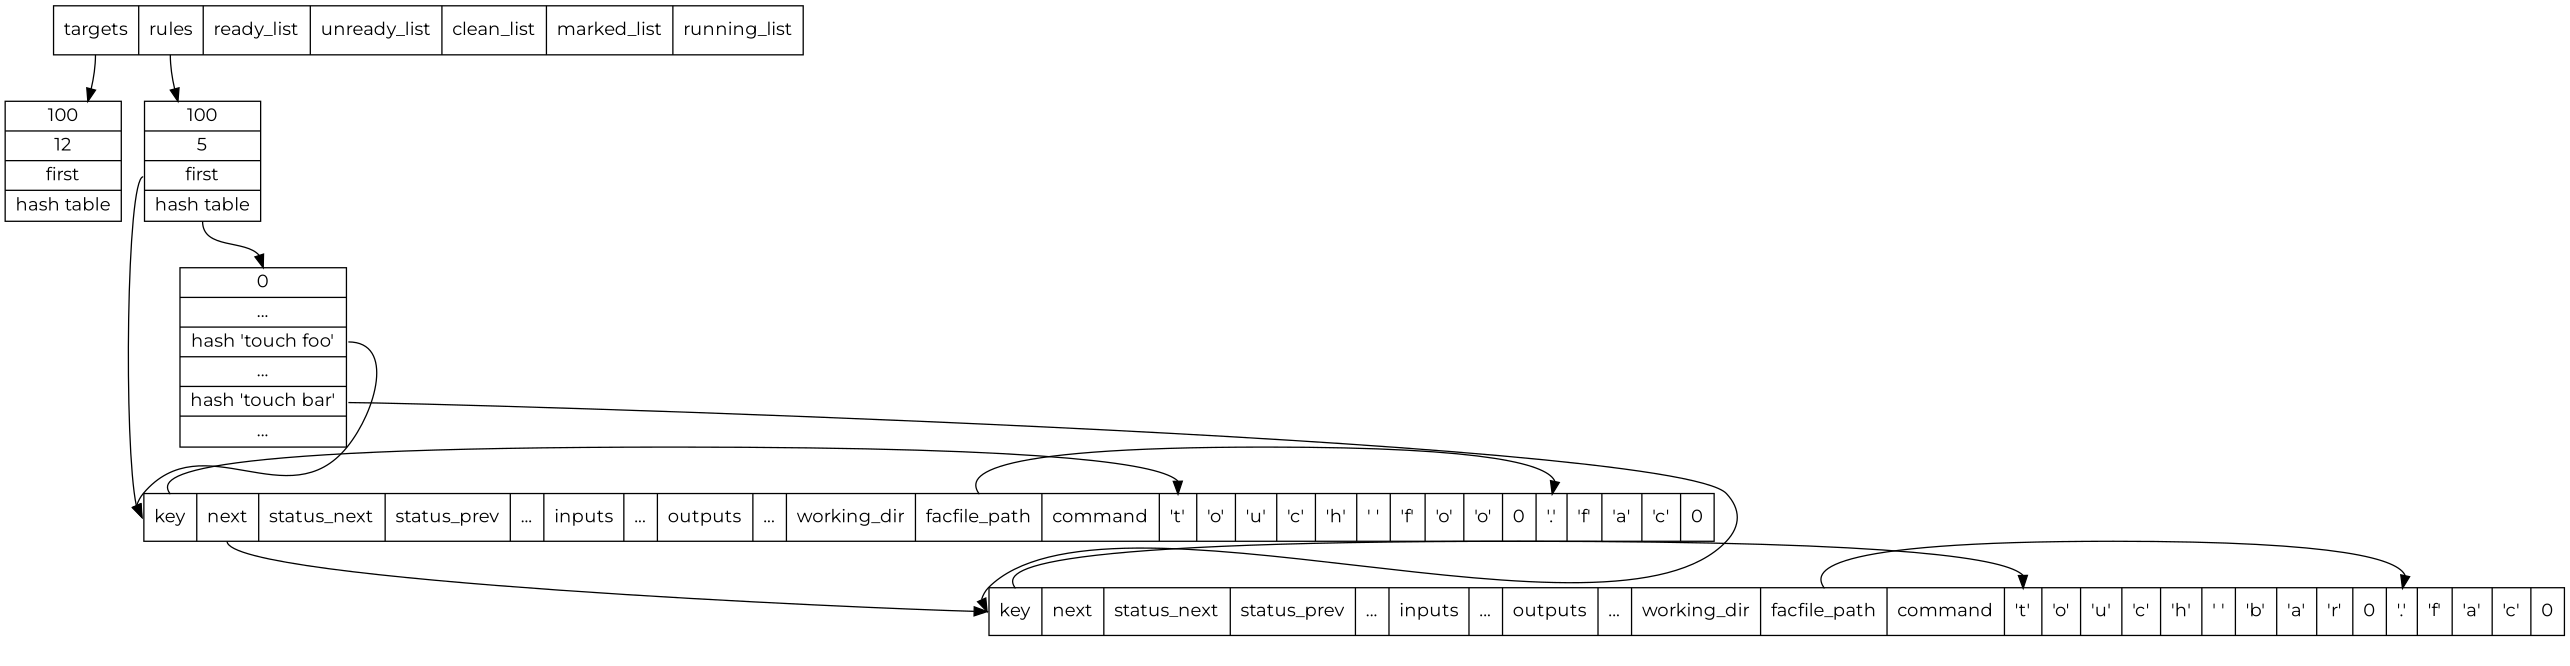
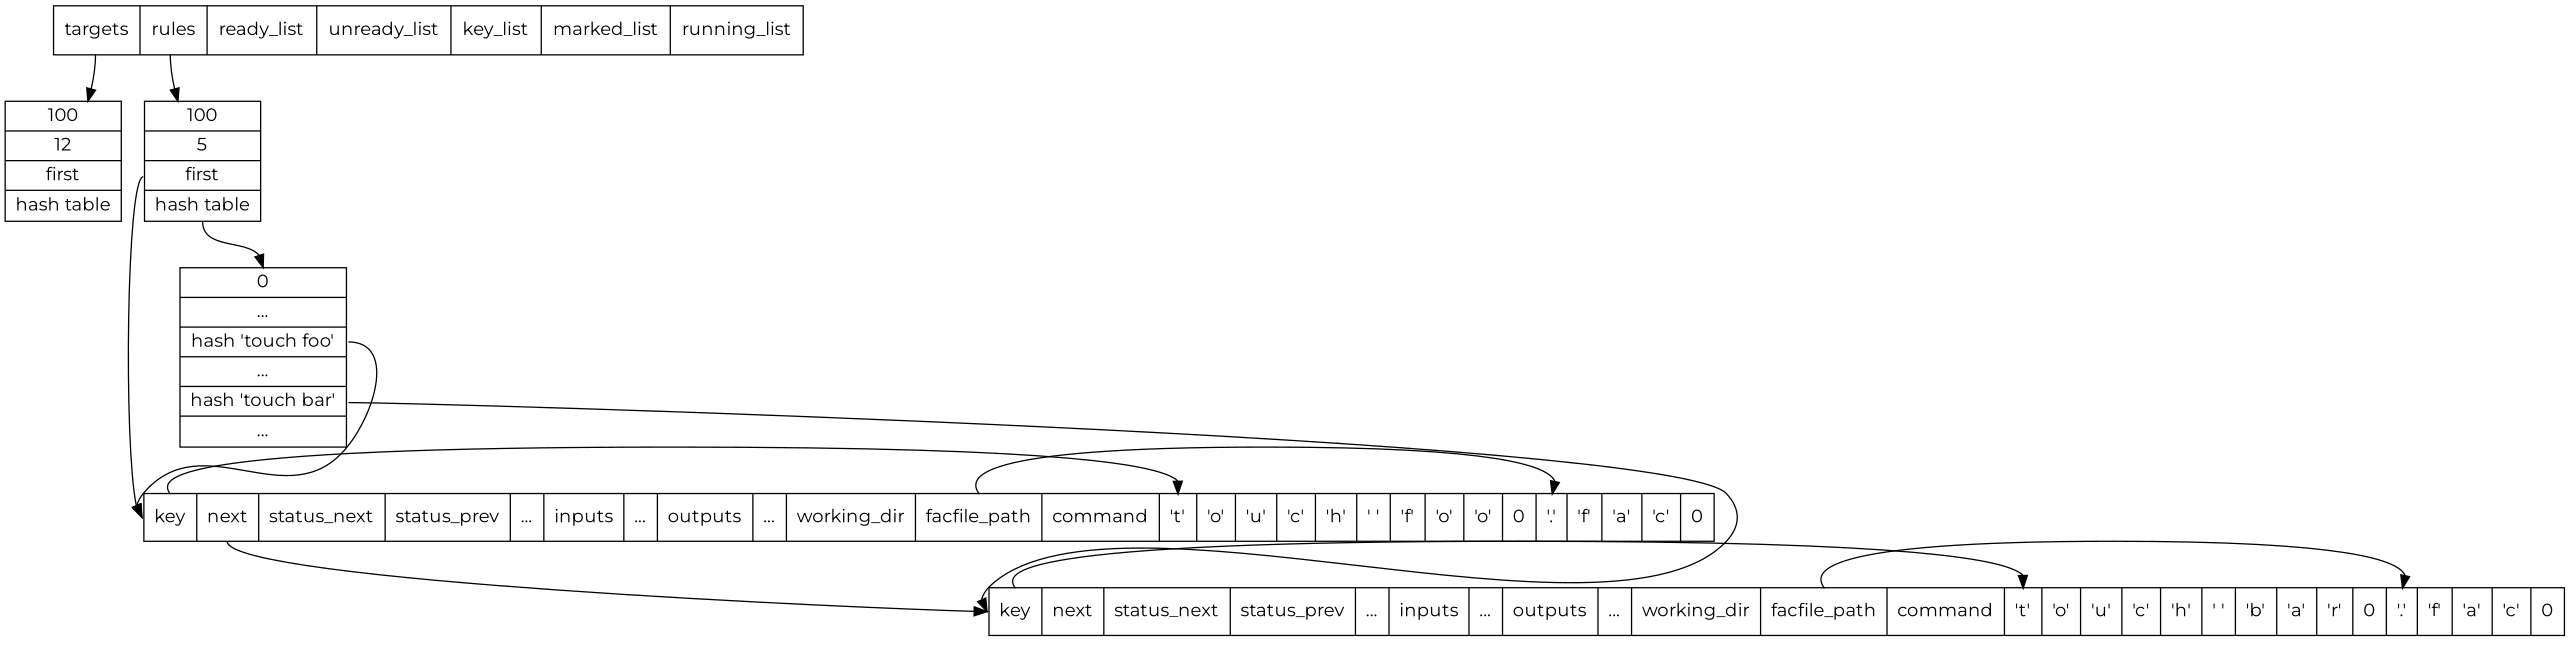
(494, 30) -> (496, 30)
